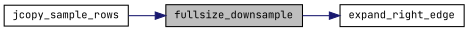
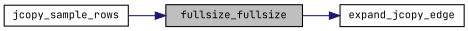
(234, 16) -> (234, 16)
(402, 16) -> (402, 16)
